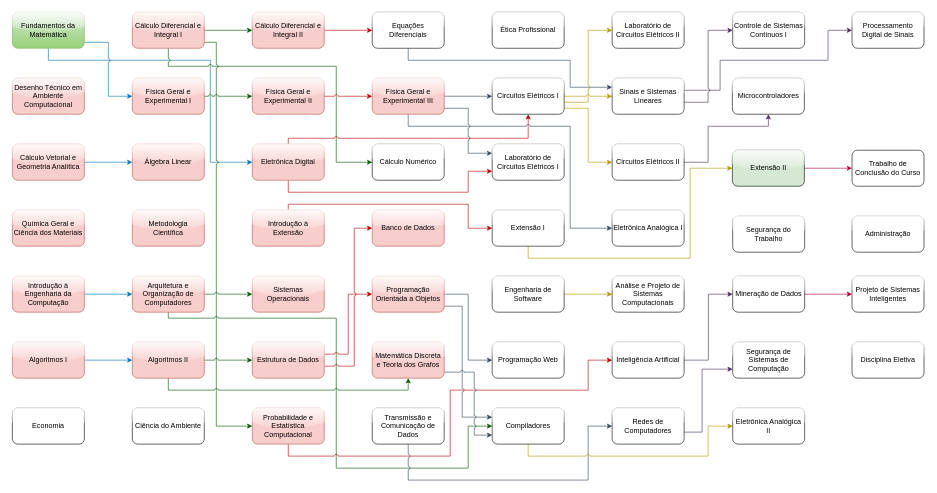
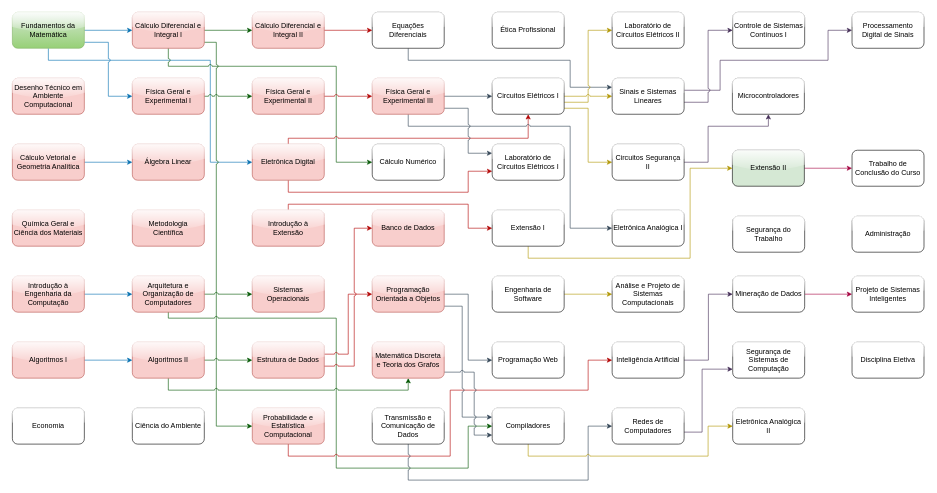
none -> (126, 30)
(648, 162) -> (648, 162)
